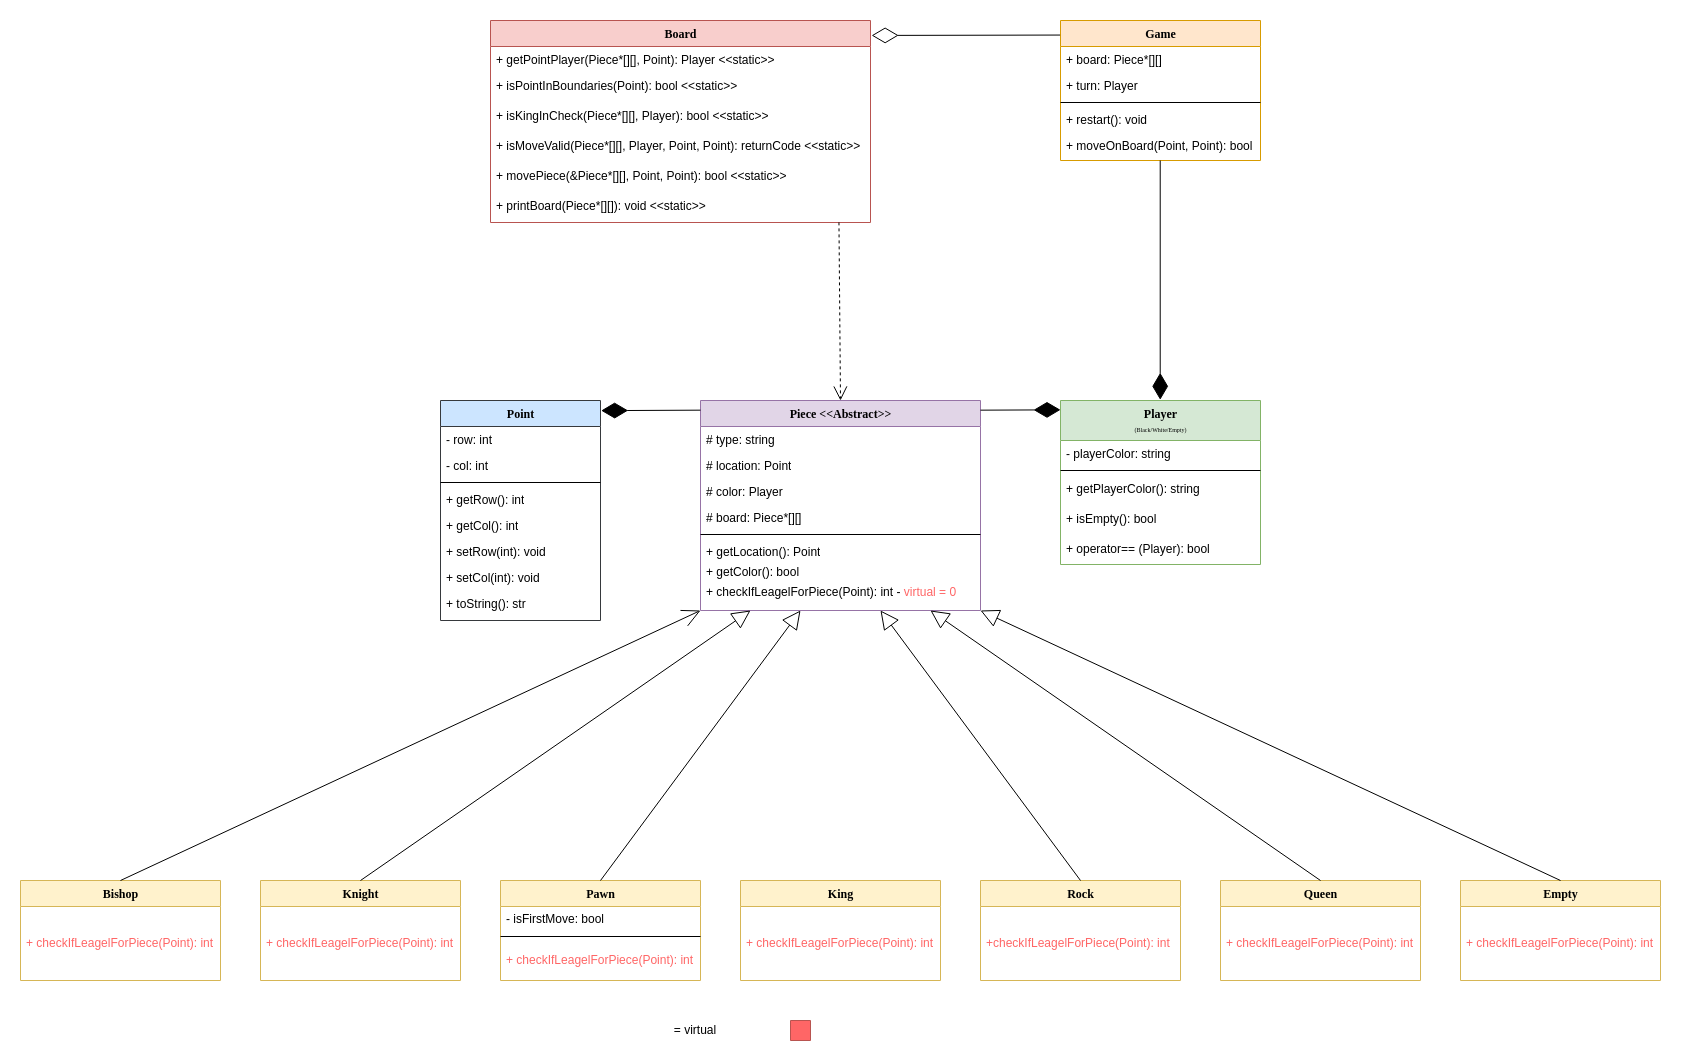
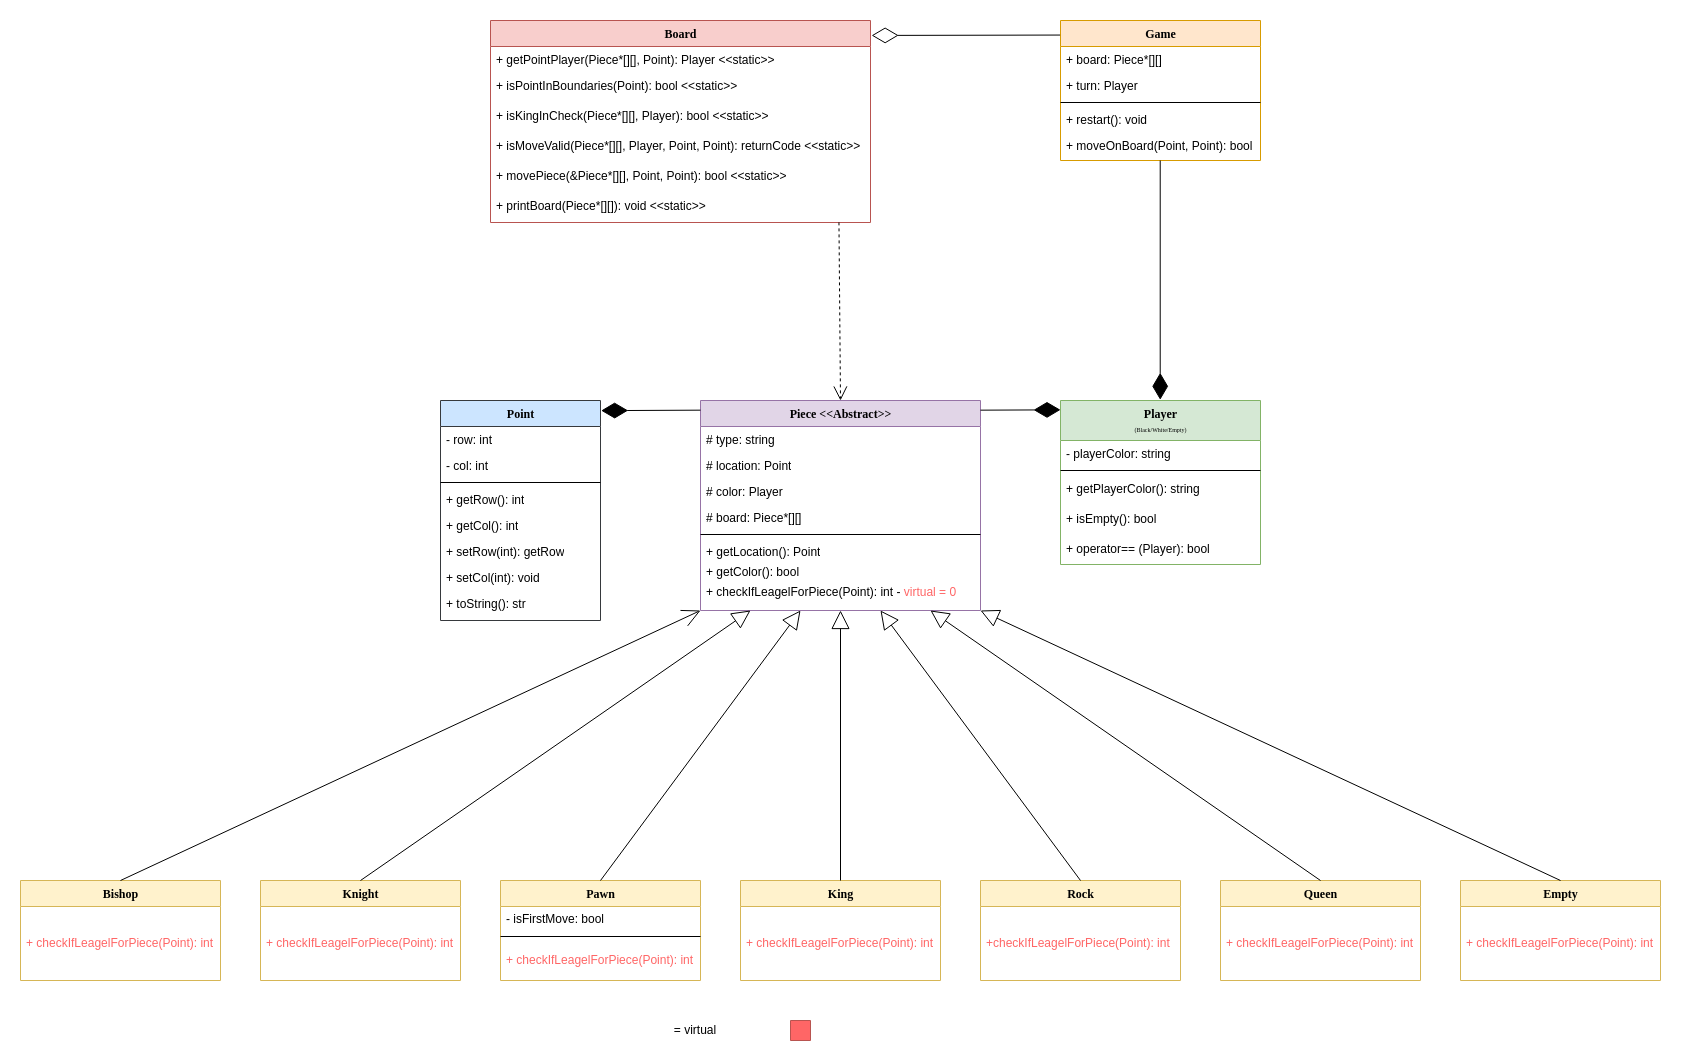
(503, 553) -> (511, 553)
none -> (841, 755)
